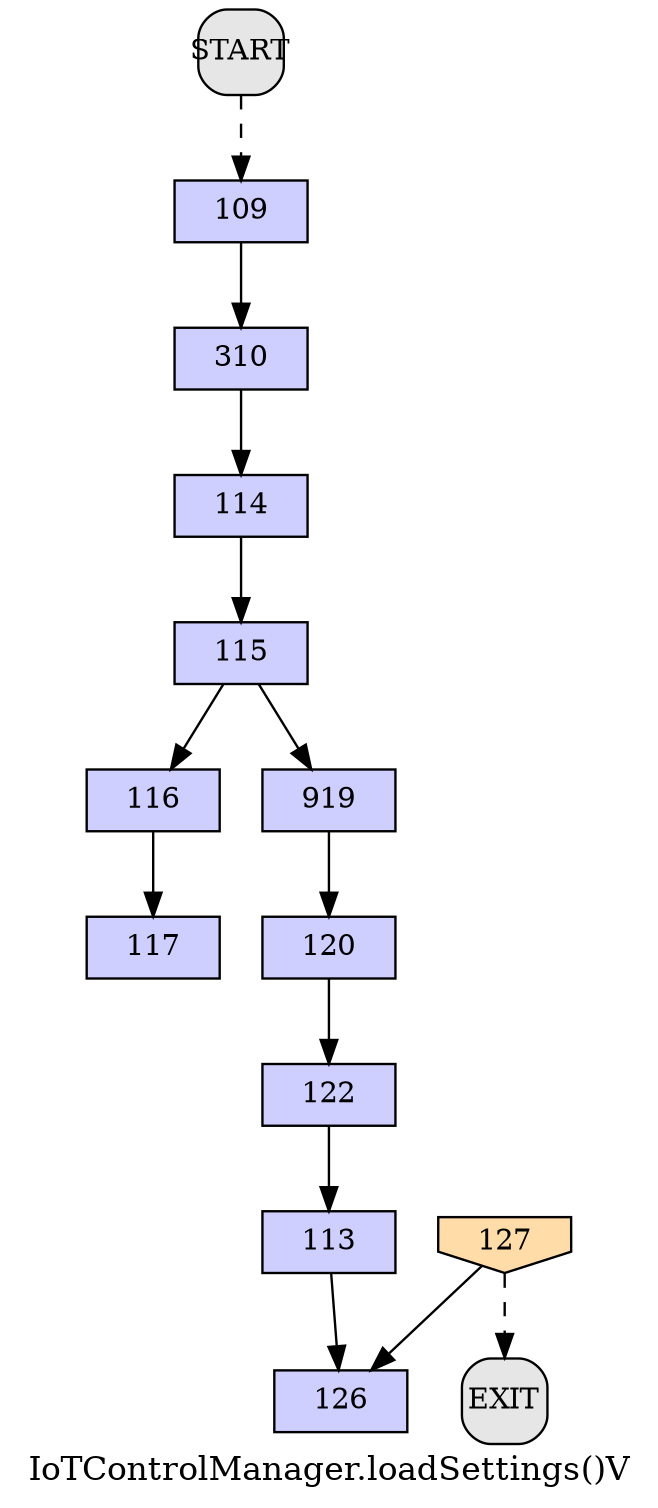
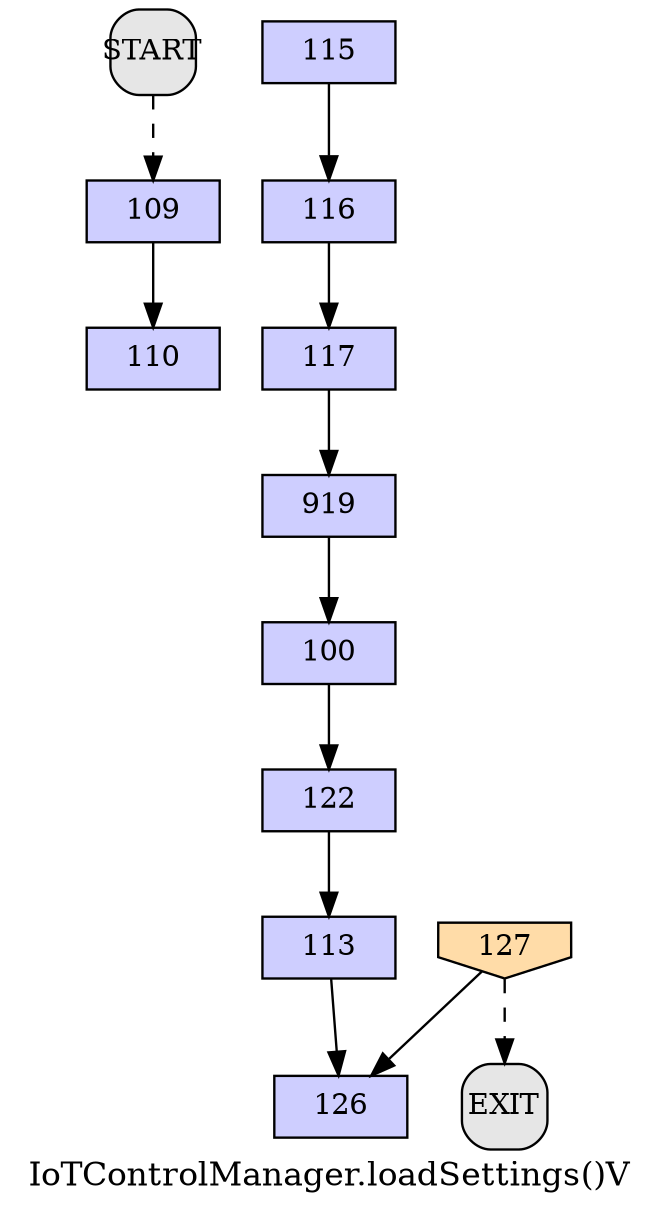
(241, 359) -> (153, 359)
(241, 506) -> none
(279, 716) -> (329, 420)
(329, 948) -> (329, 653)
